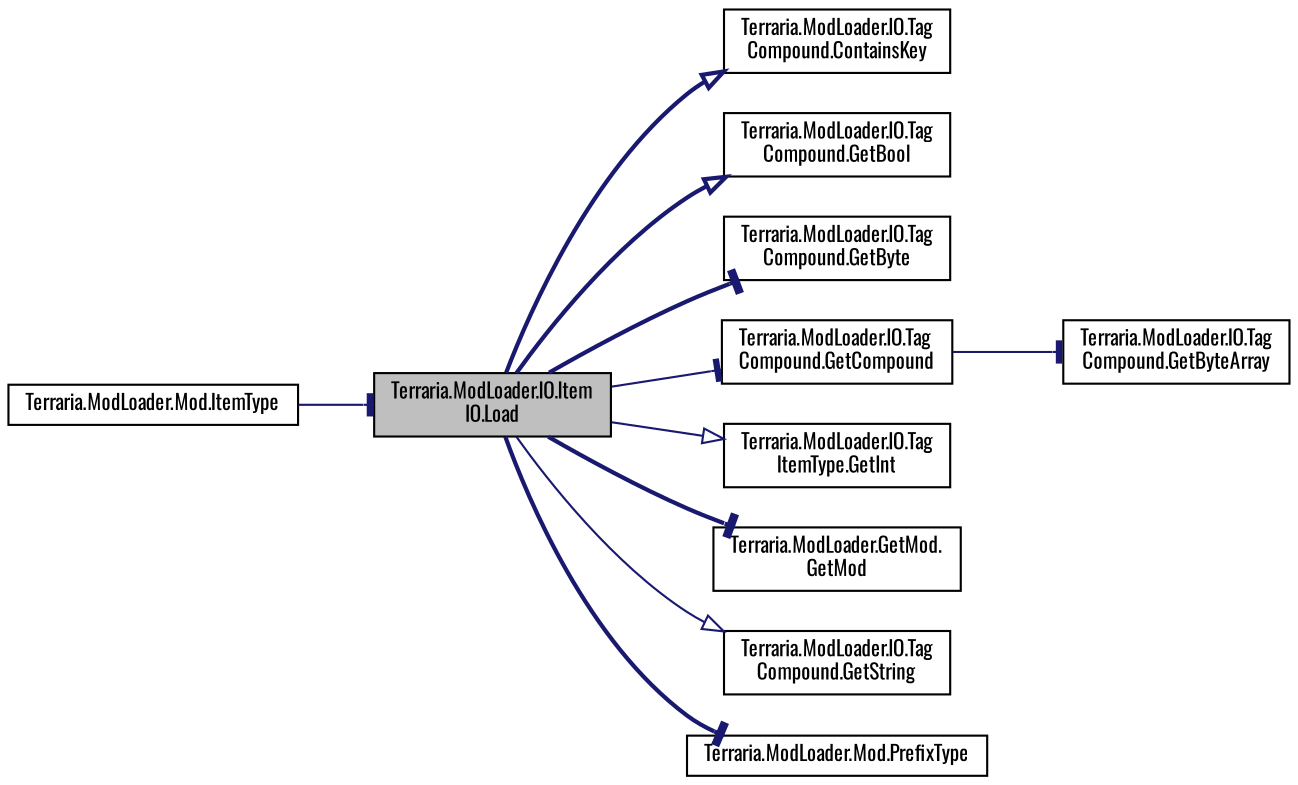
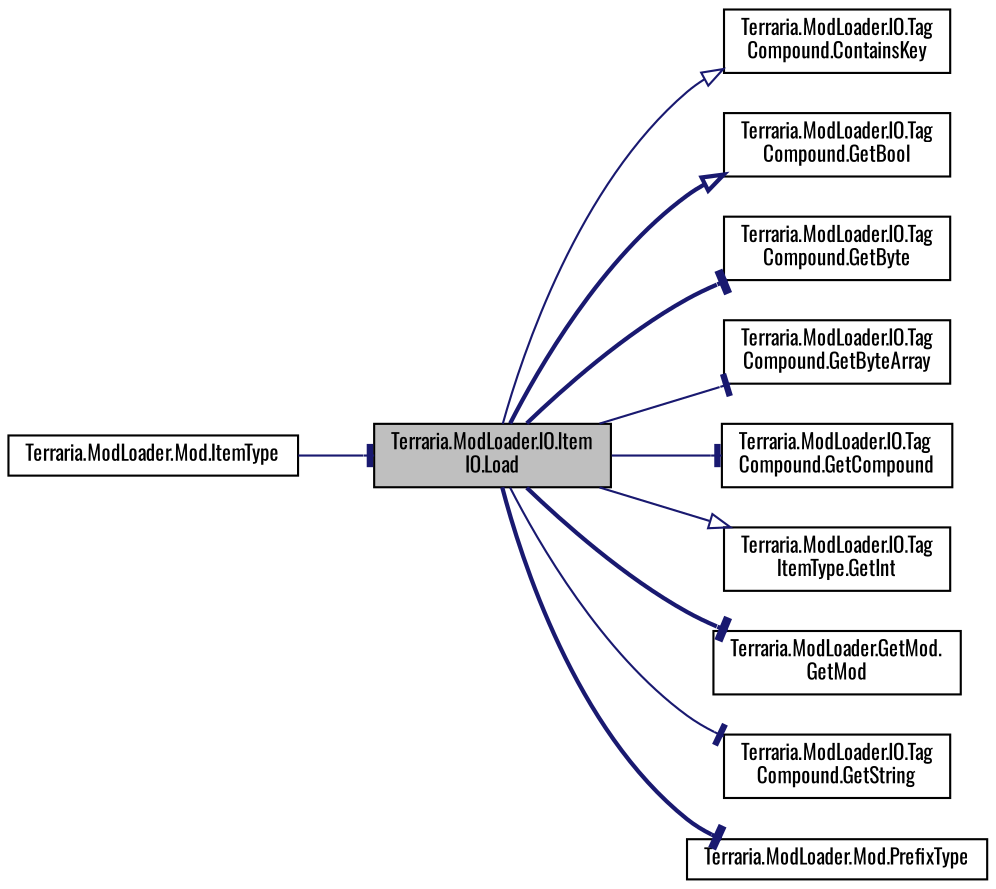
(586, 213) -> (578, 236)
(1002, 352) -> (660, 405)
(601, 539) -> (596, 624)
